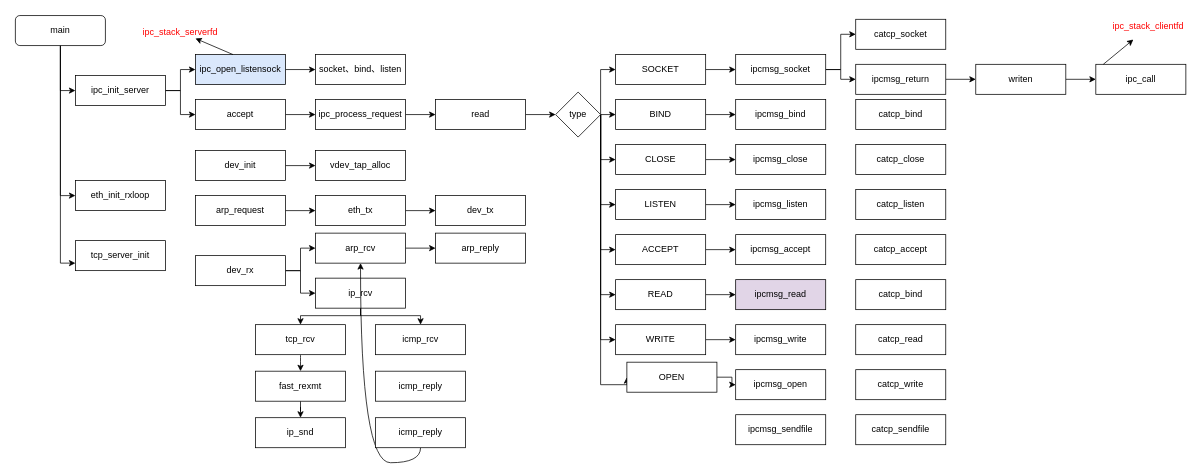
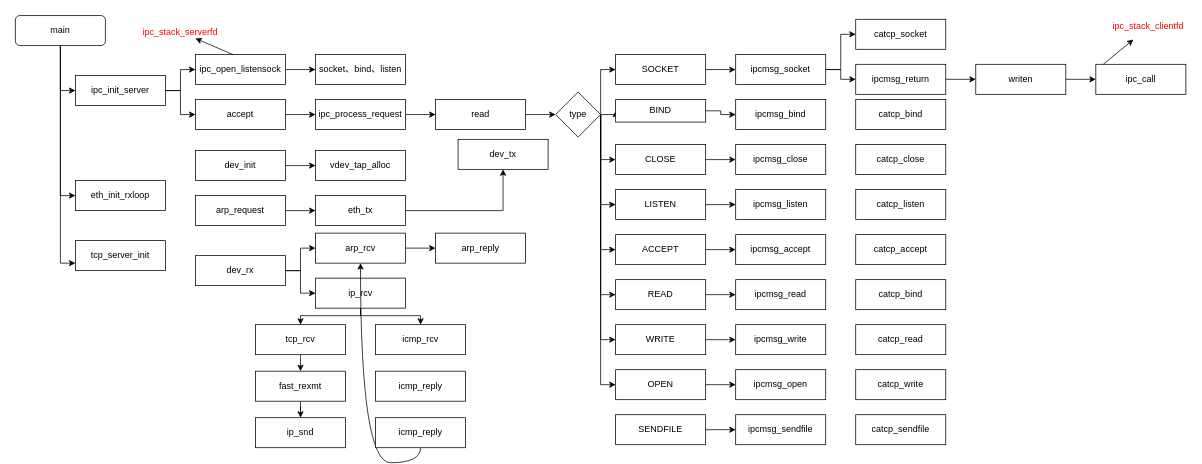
(240, 69) -> (240, 69)
(660, 114) -> (660, 111)
(480, 210) -> (503, 154)
(780, 294) -> (780, 294)
(672, 377) -> (660, 384)
none -> (660, 429)
none -> (717, 429)
